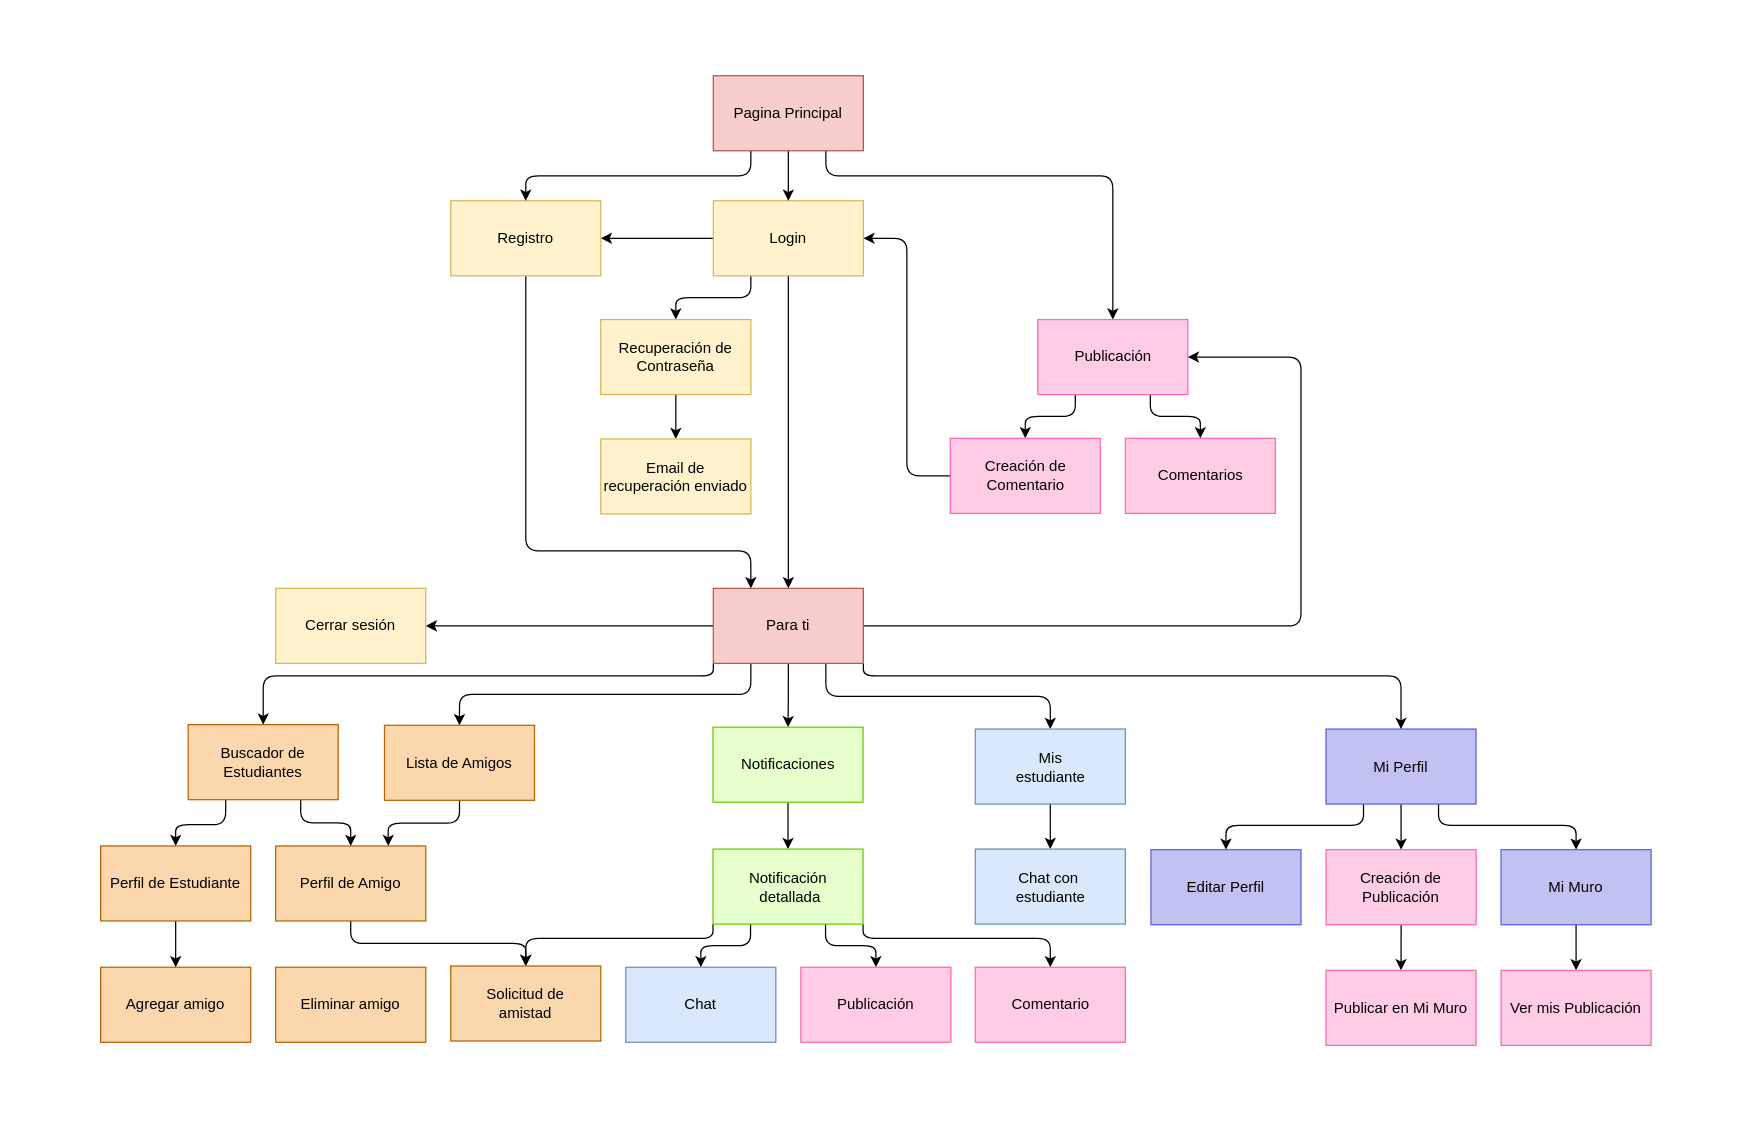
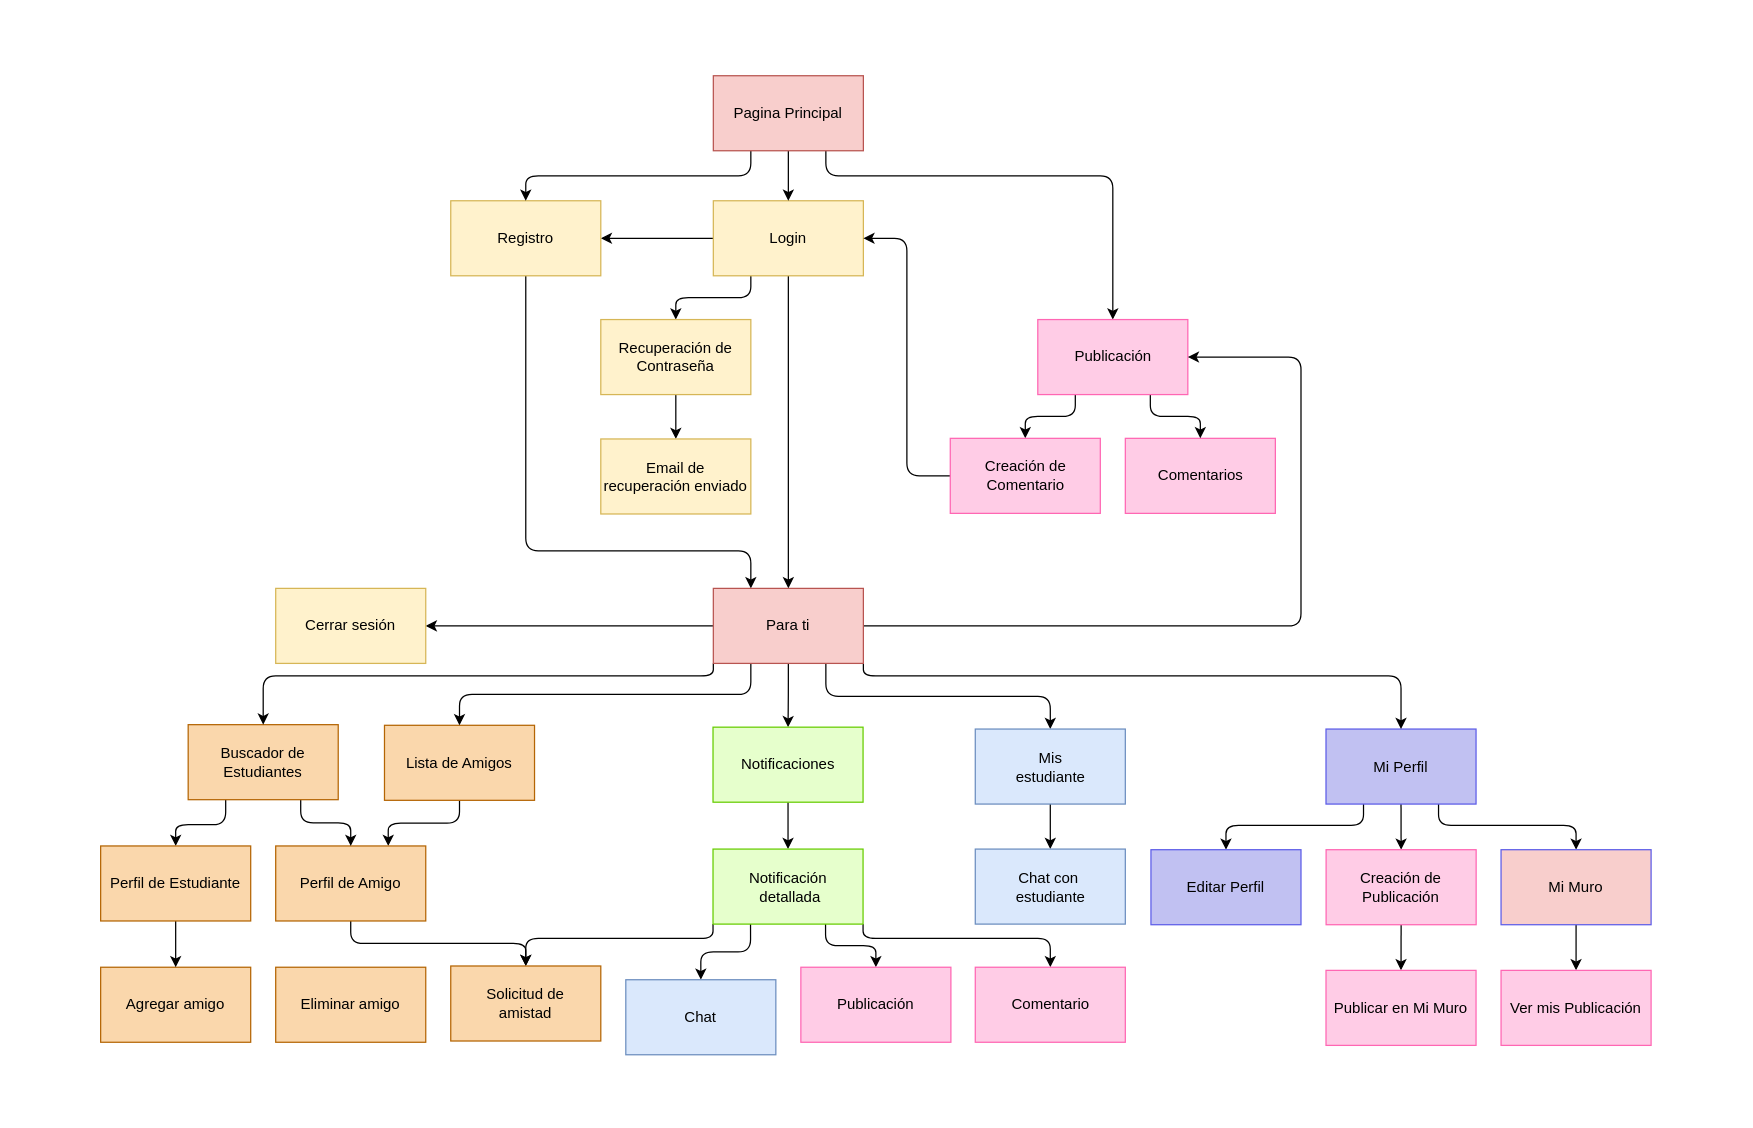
(1576, 887) -> (1576, 887)
(701, 1004) -> (701, 1017)
